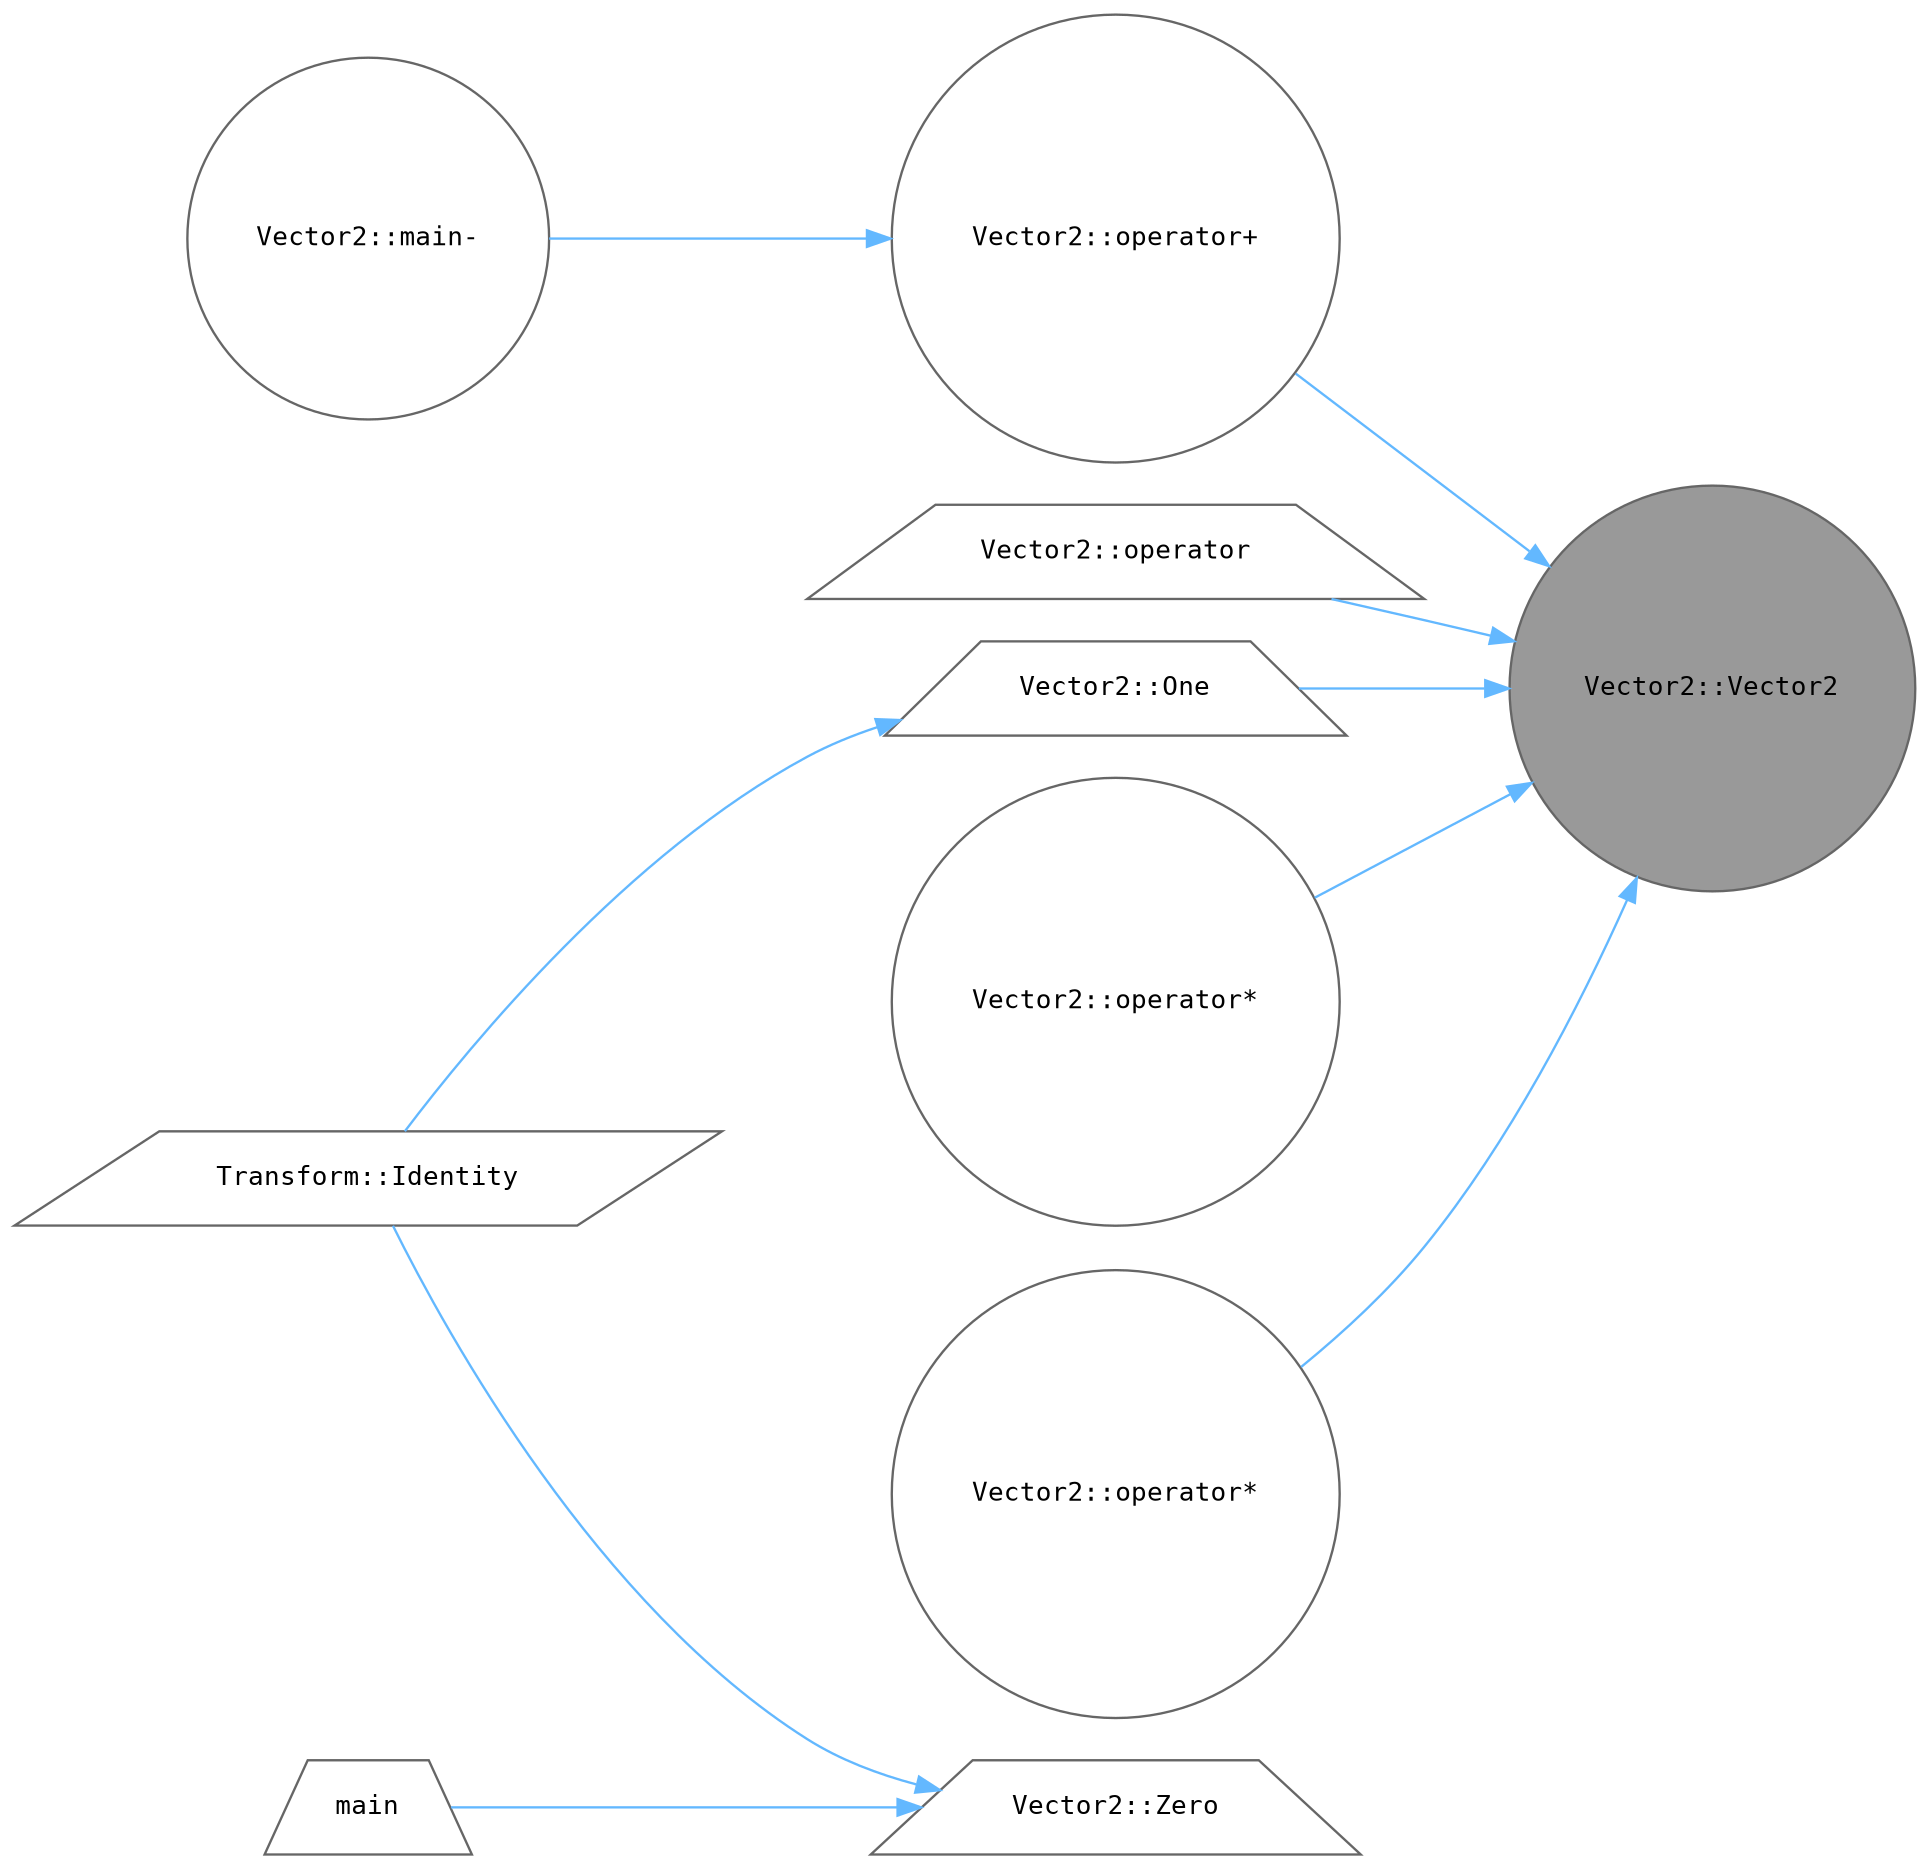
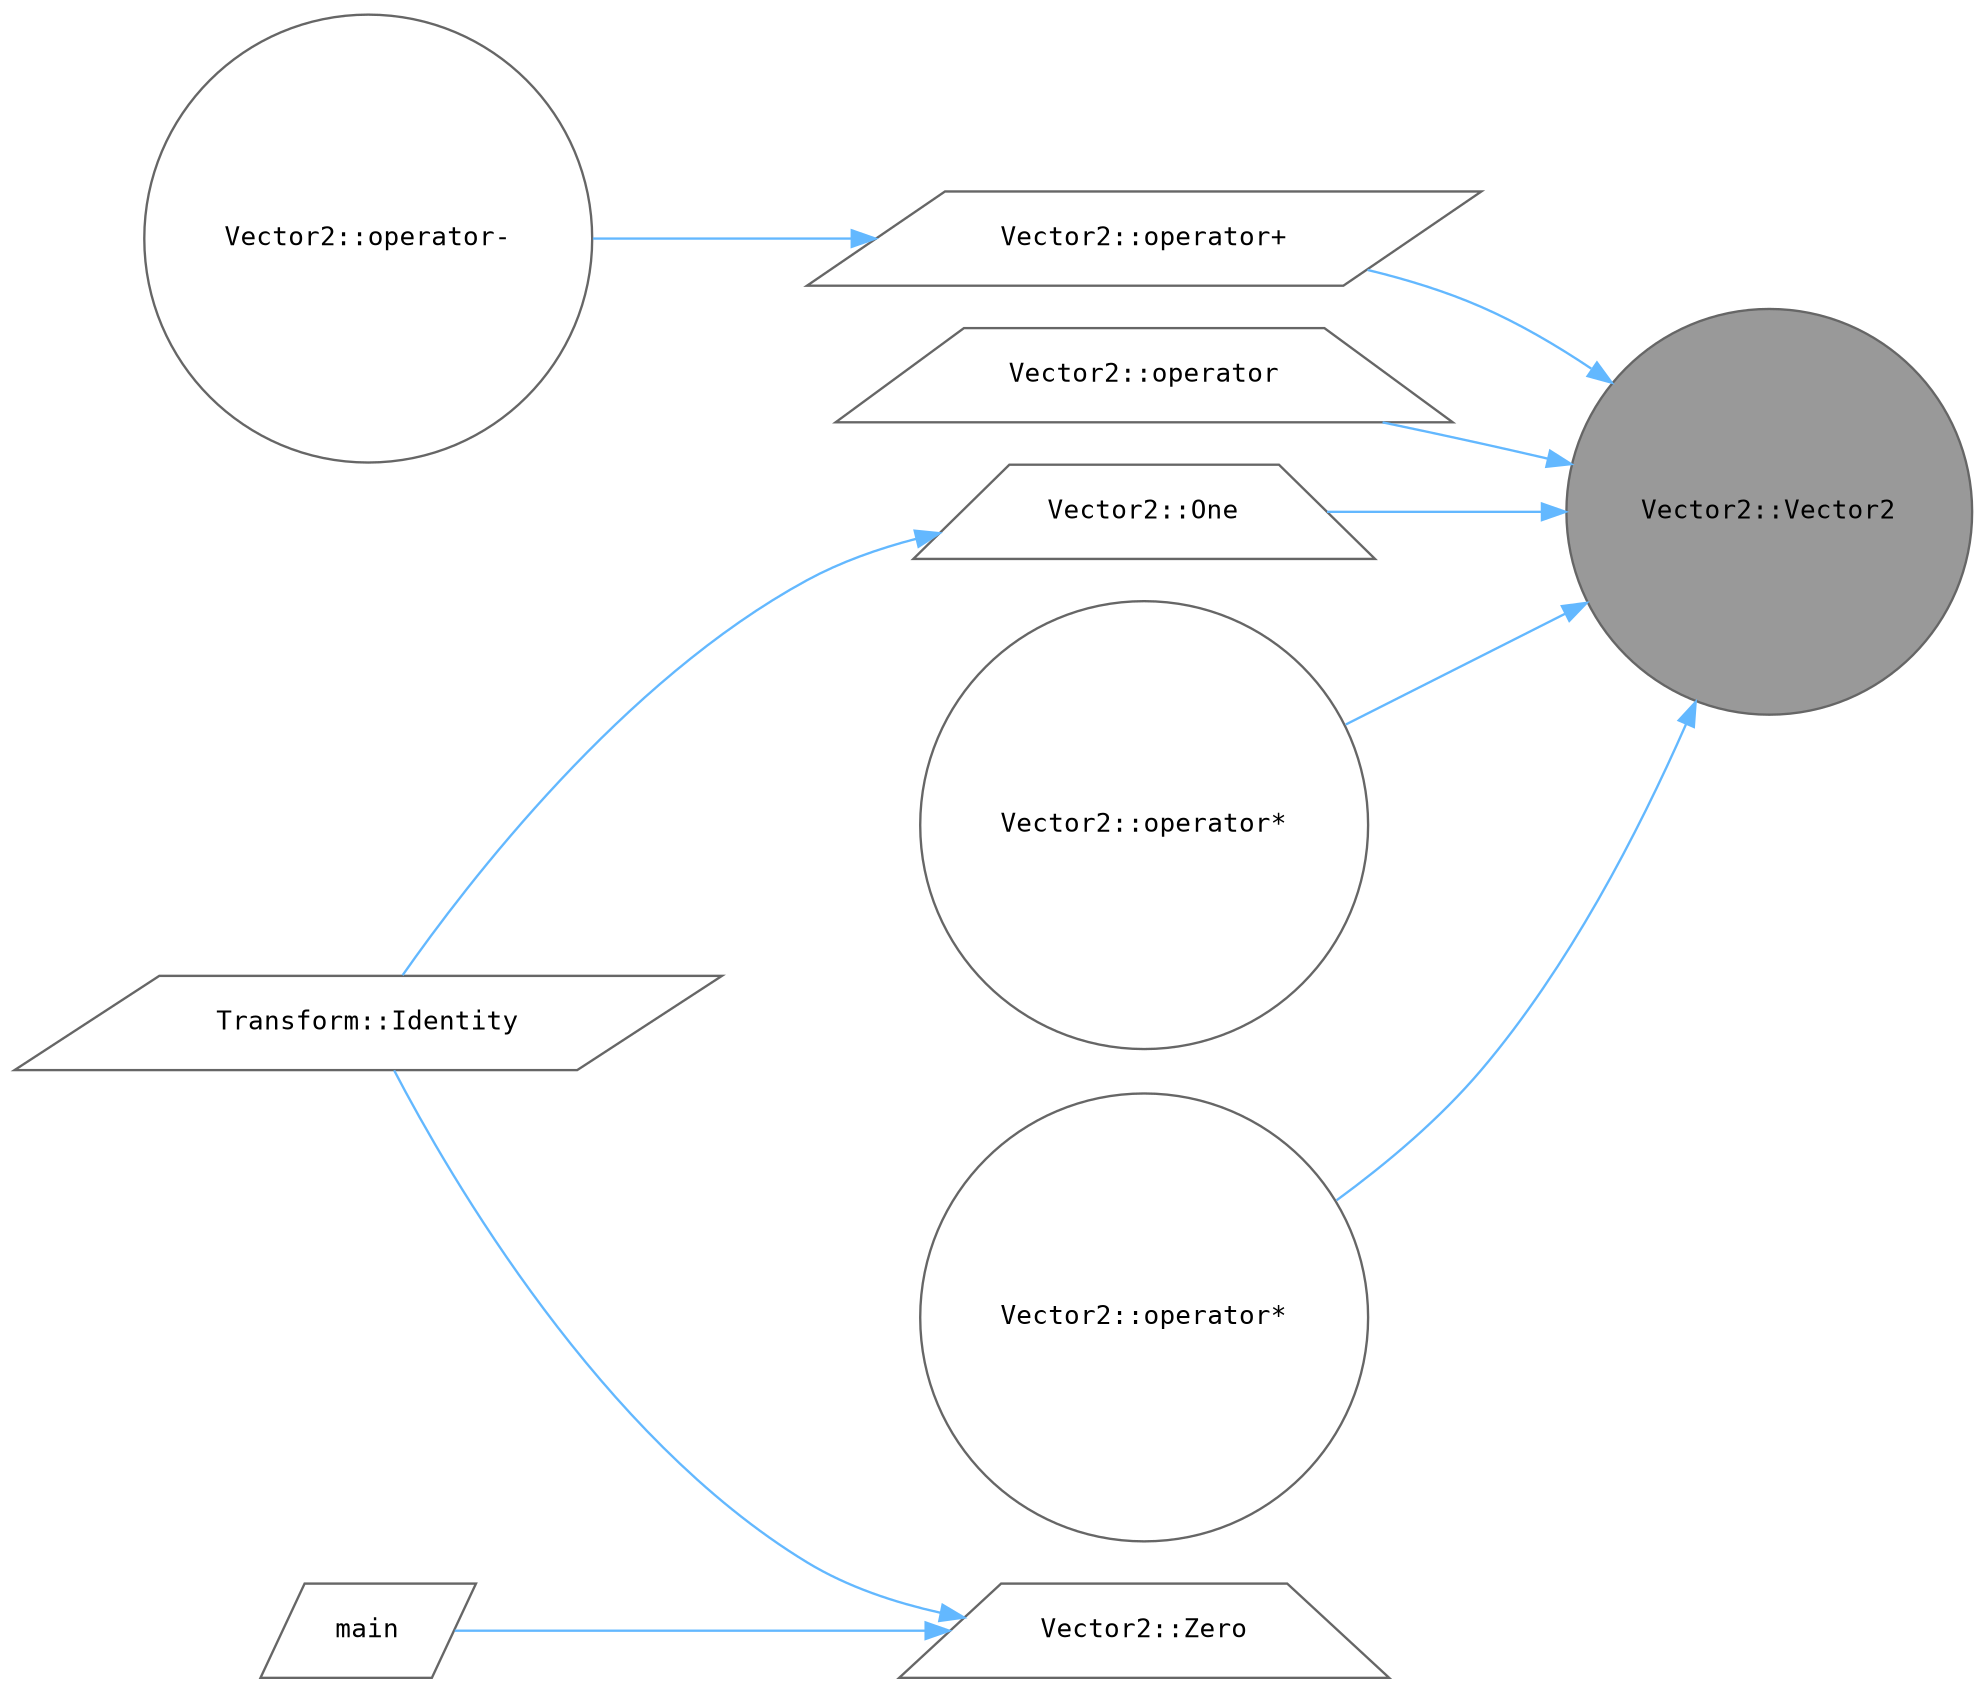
(368, 239) -> (368, 239)
(1116, 239) -> (1144, 239)
(368, 1807) -> (368, 1631)
